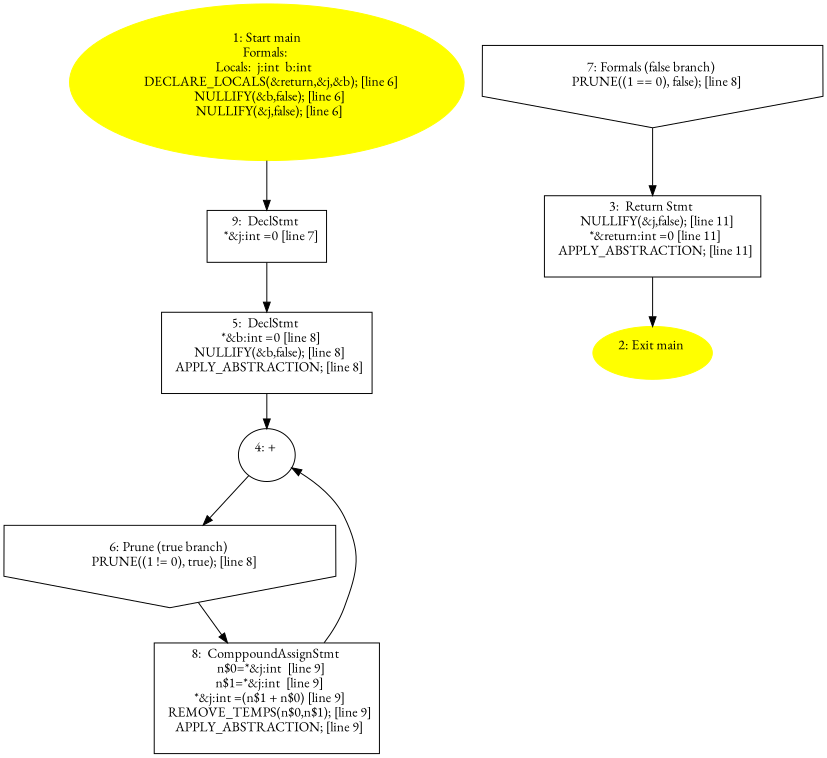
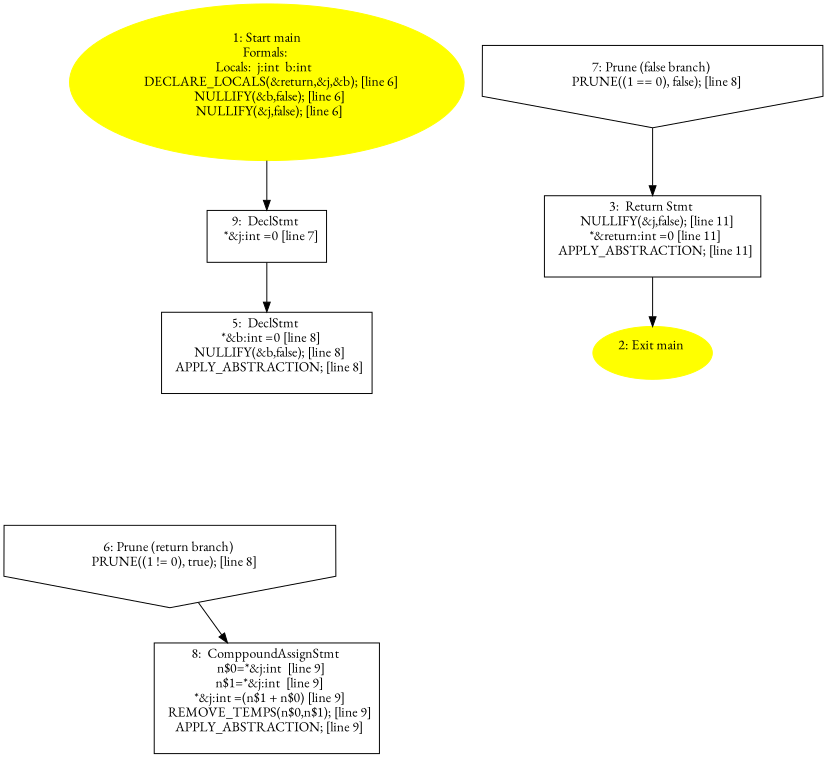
(653, 82) -> (653, 82)
(267, 455) -> none
(170, 562) -> (170, 562)
